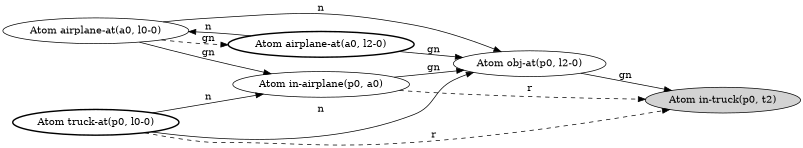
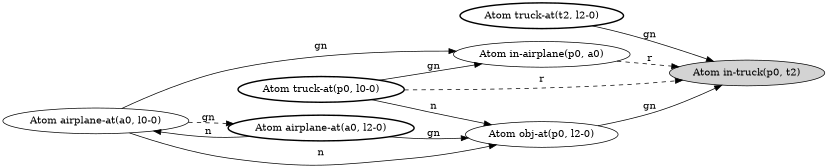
none -> (542, 16)
(425, 74) -> none
(208, 97) -> (434, 66)
